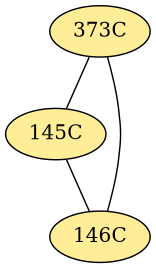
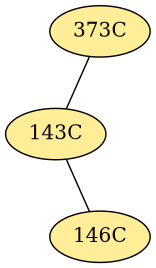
(56, 134) -> (56, 134)
(121, 134) -> none
